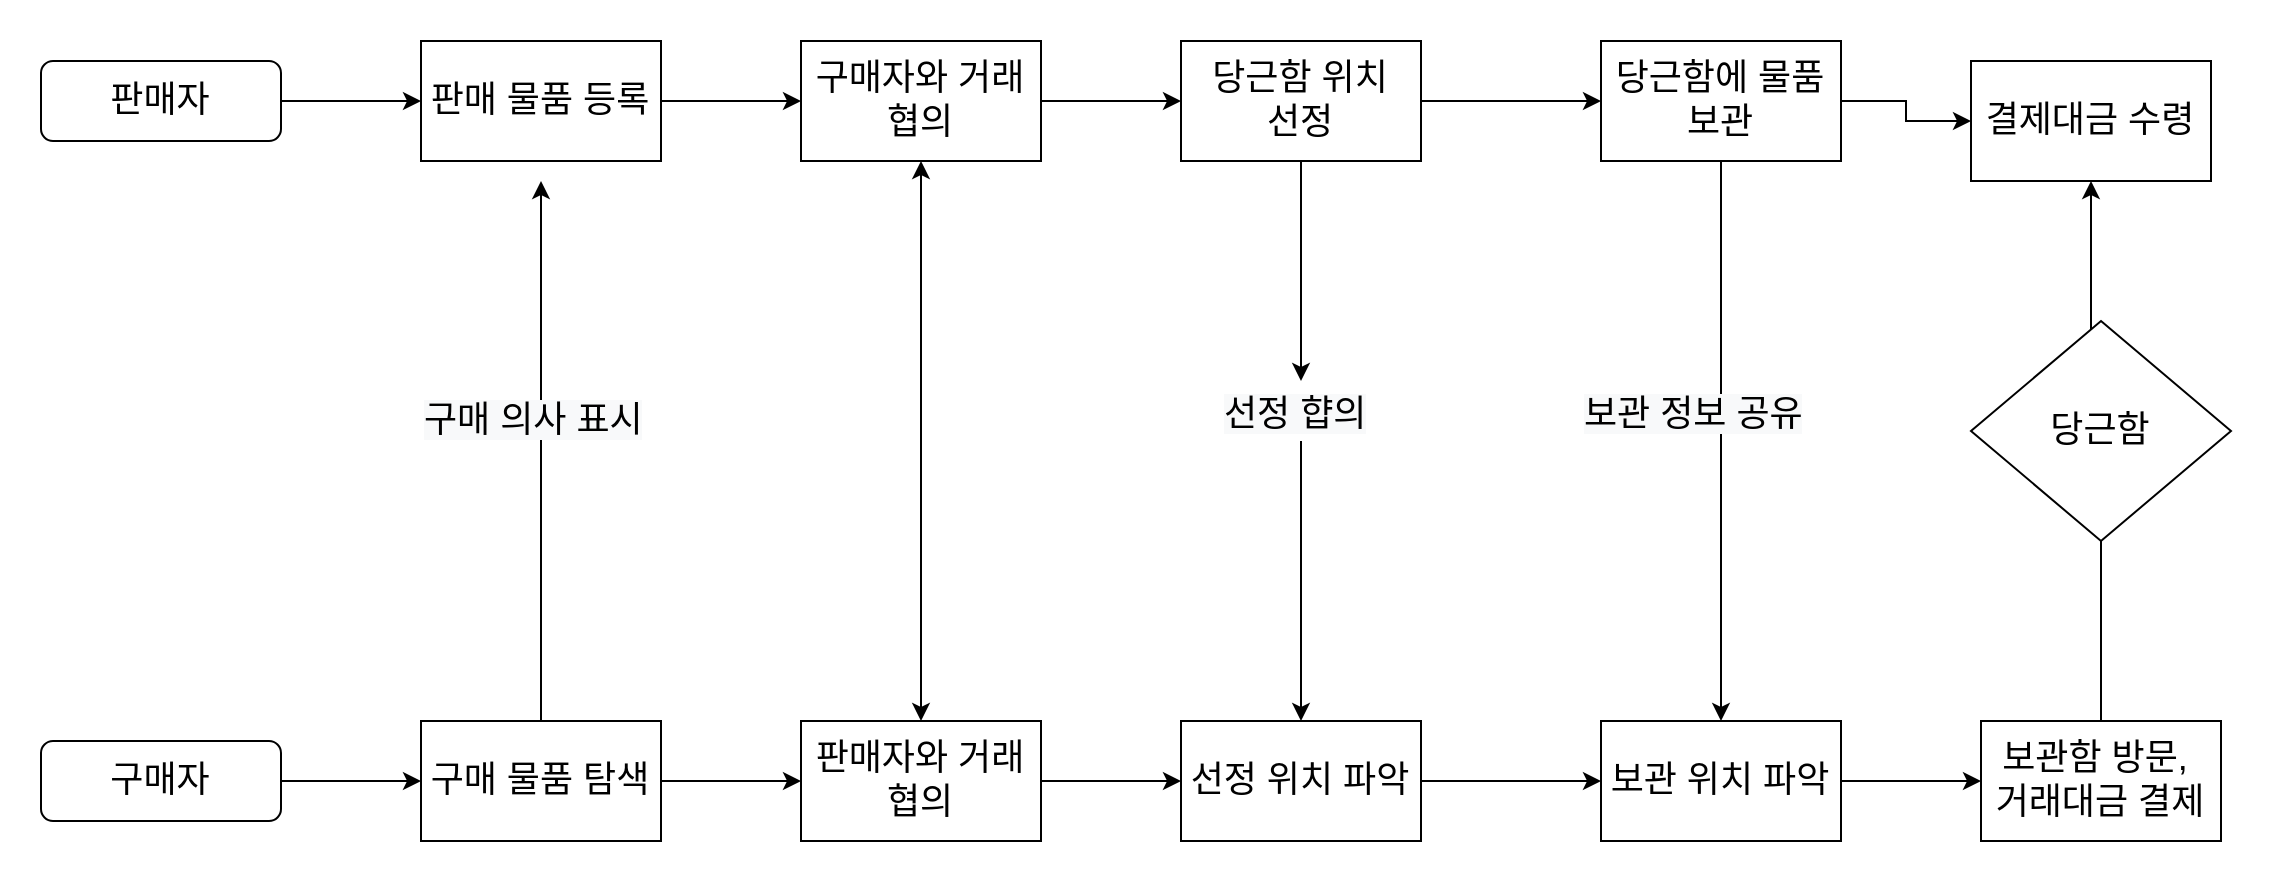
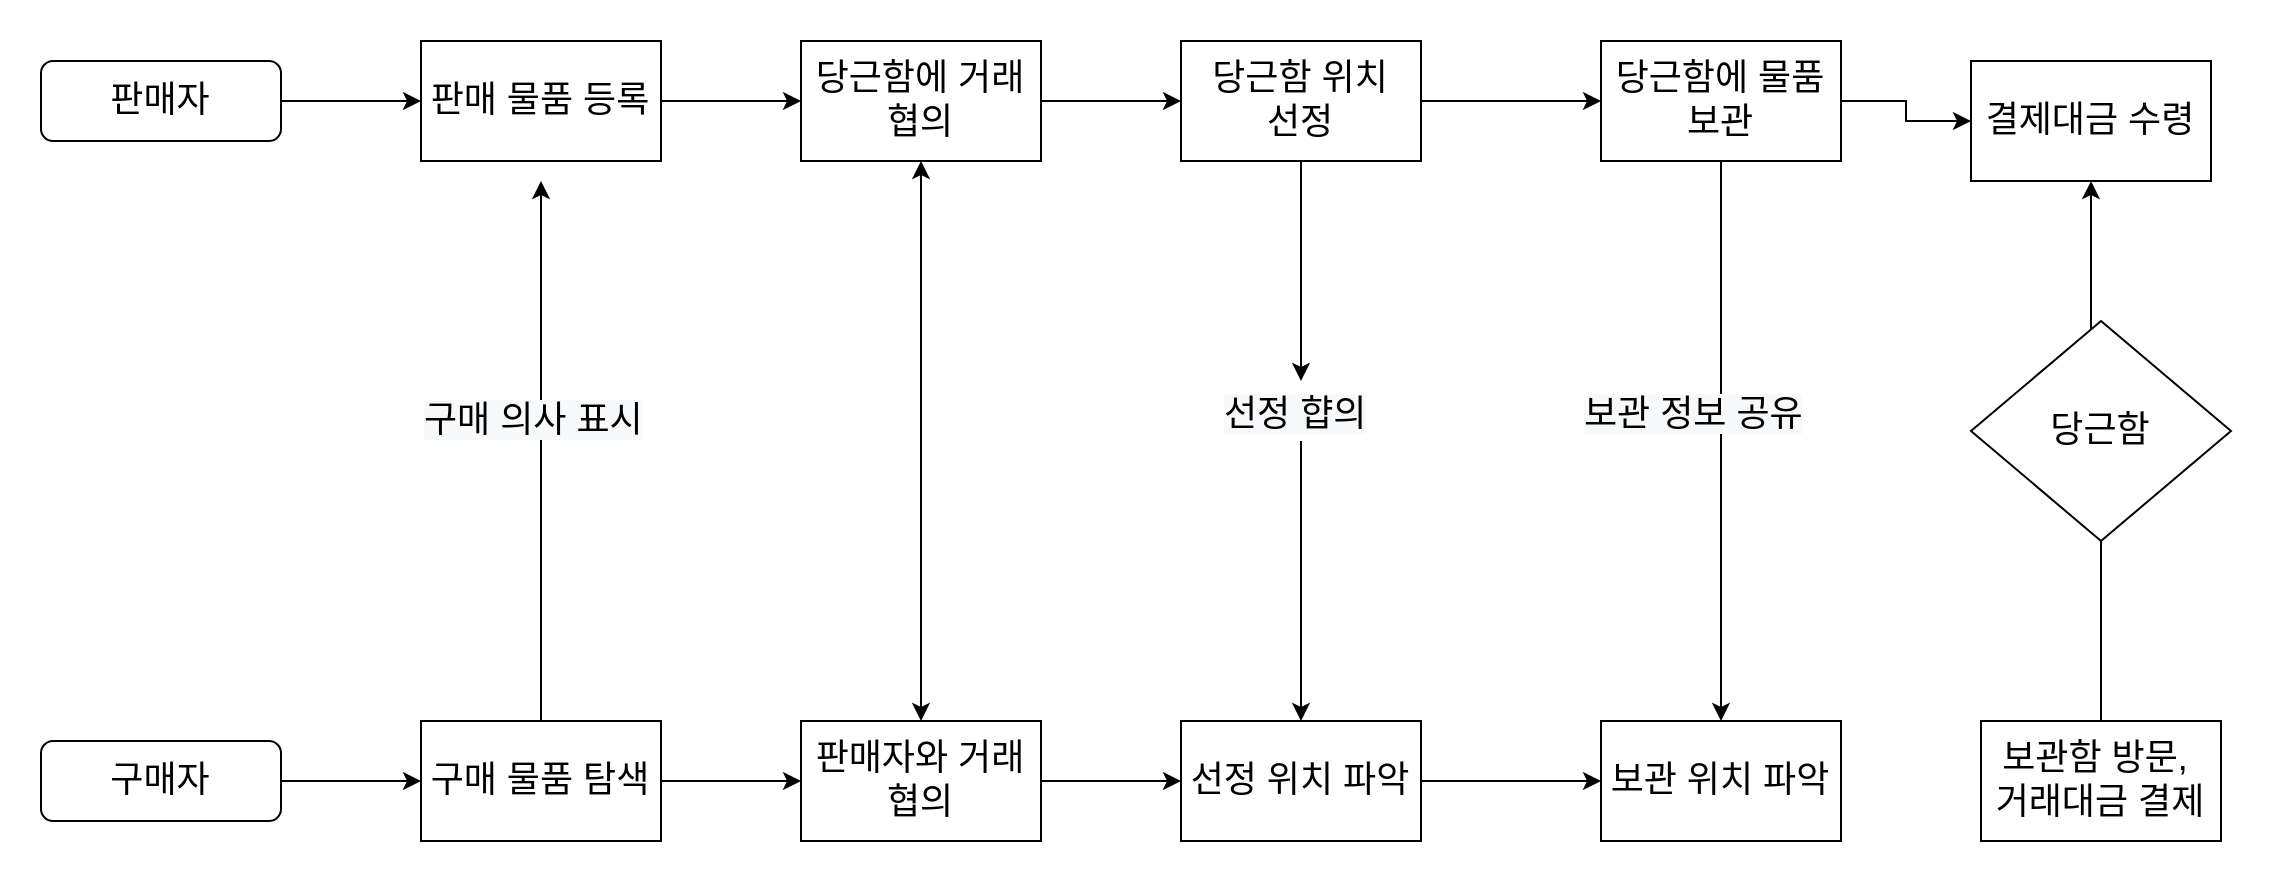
(921, 101) -> (921, 101)
(1904, 781) -> none
